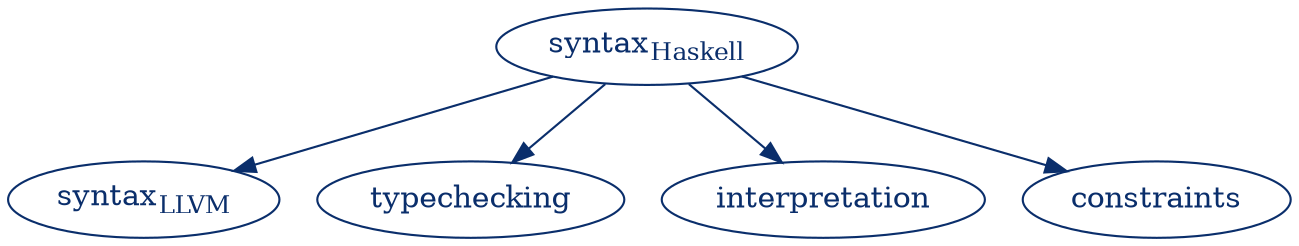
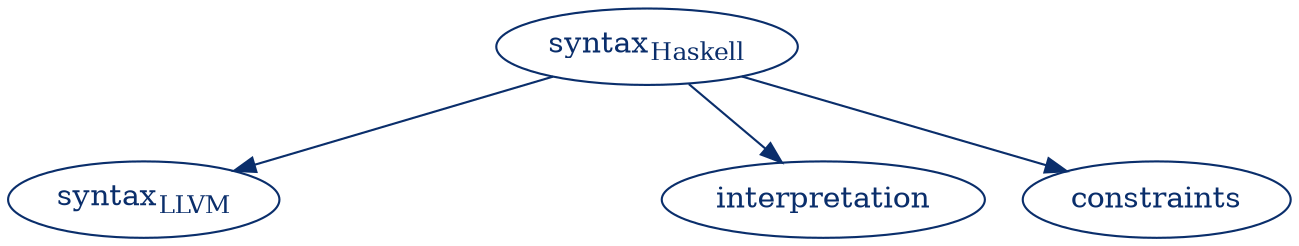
(471, 200) -> none
